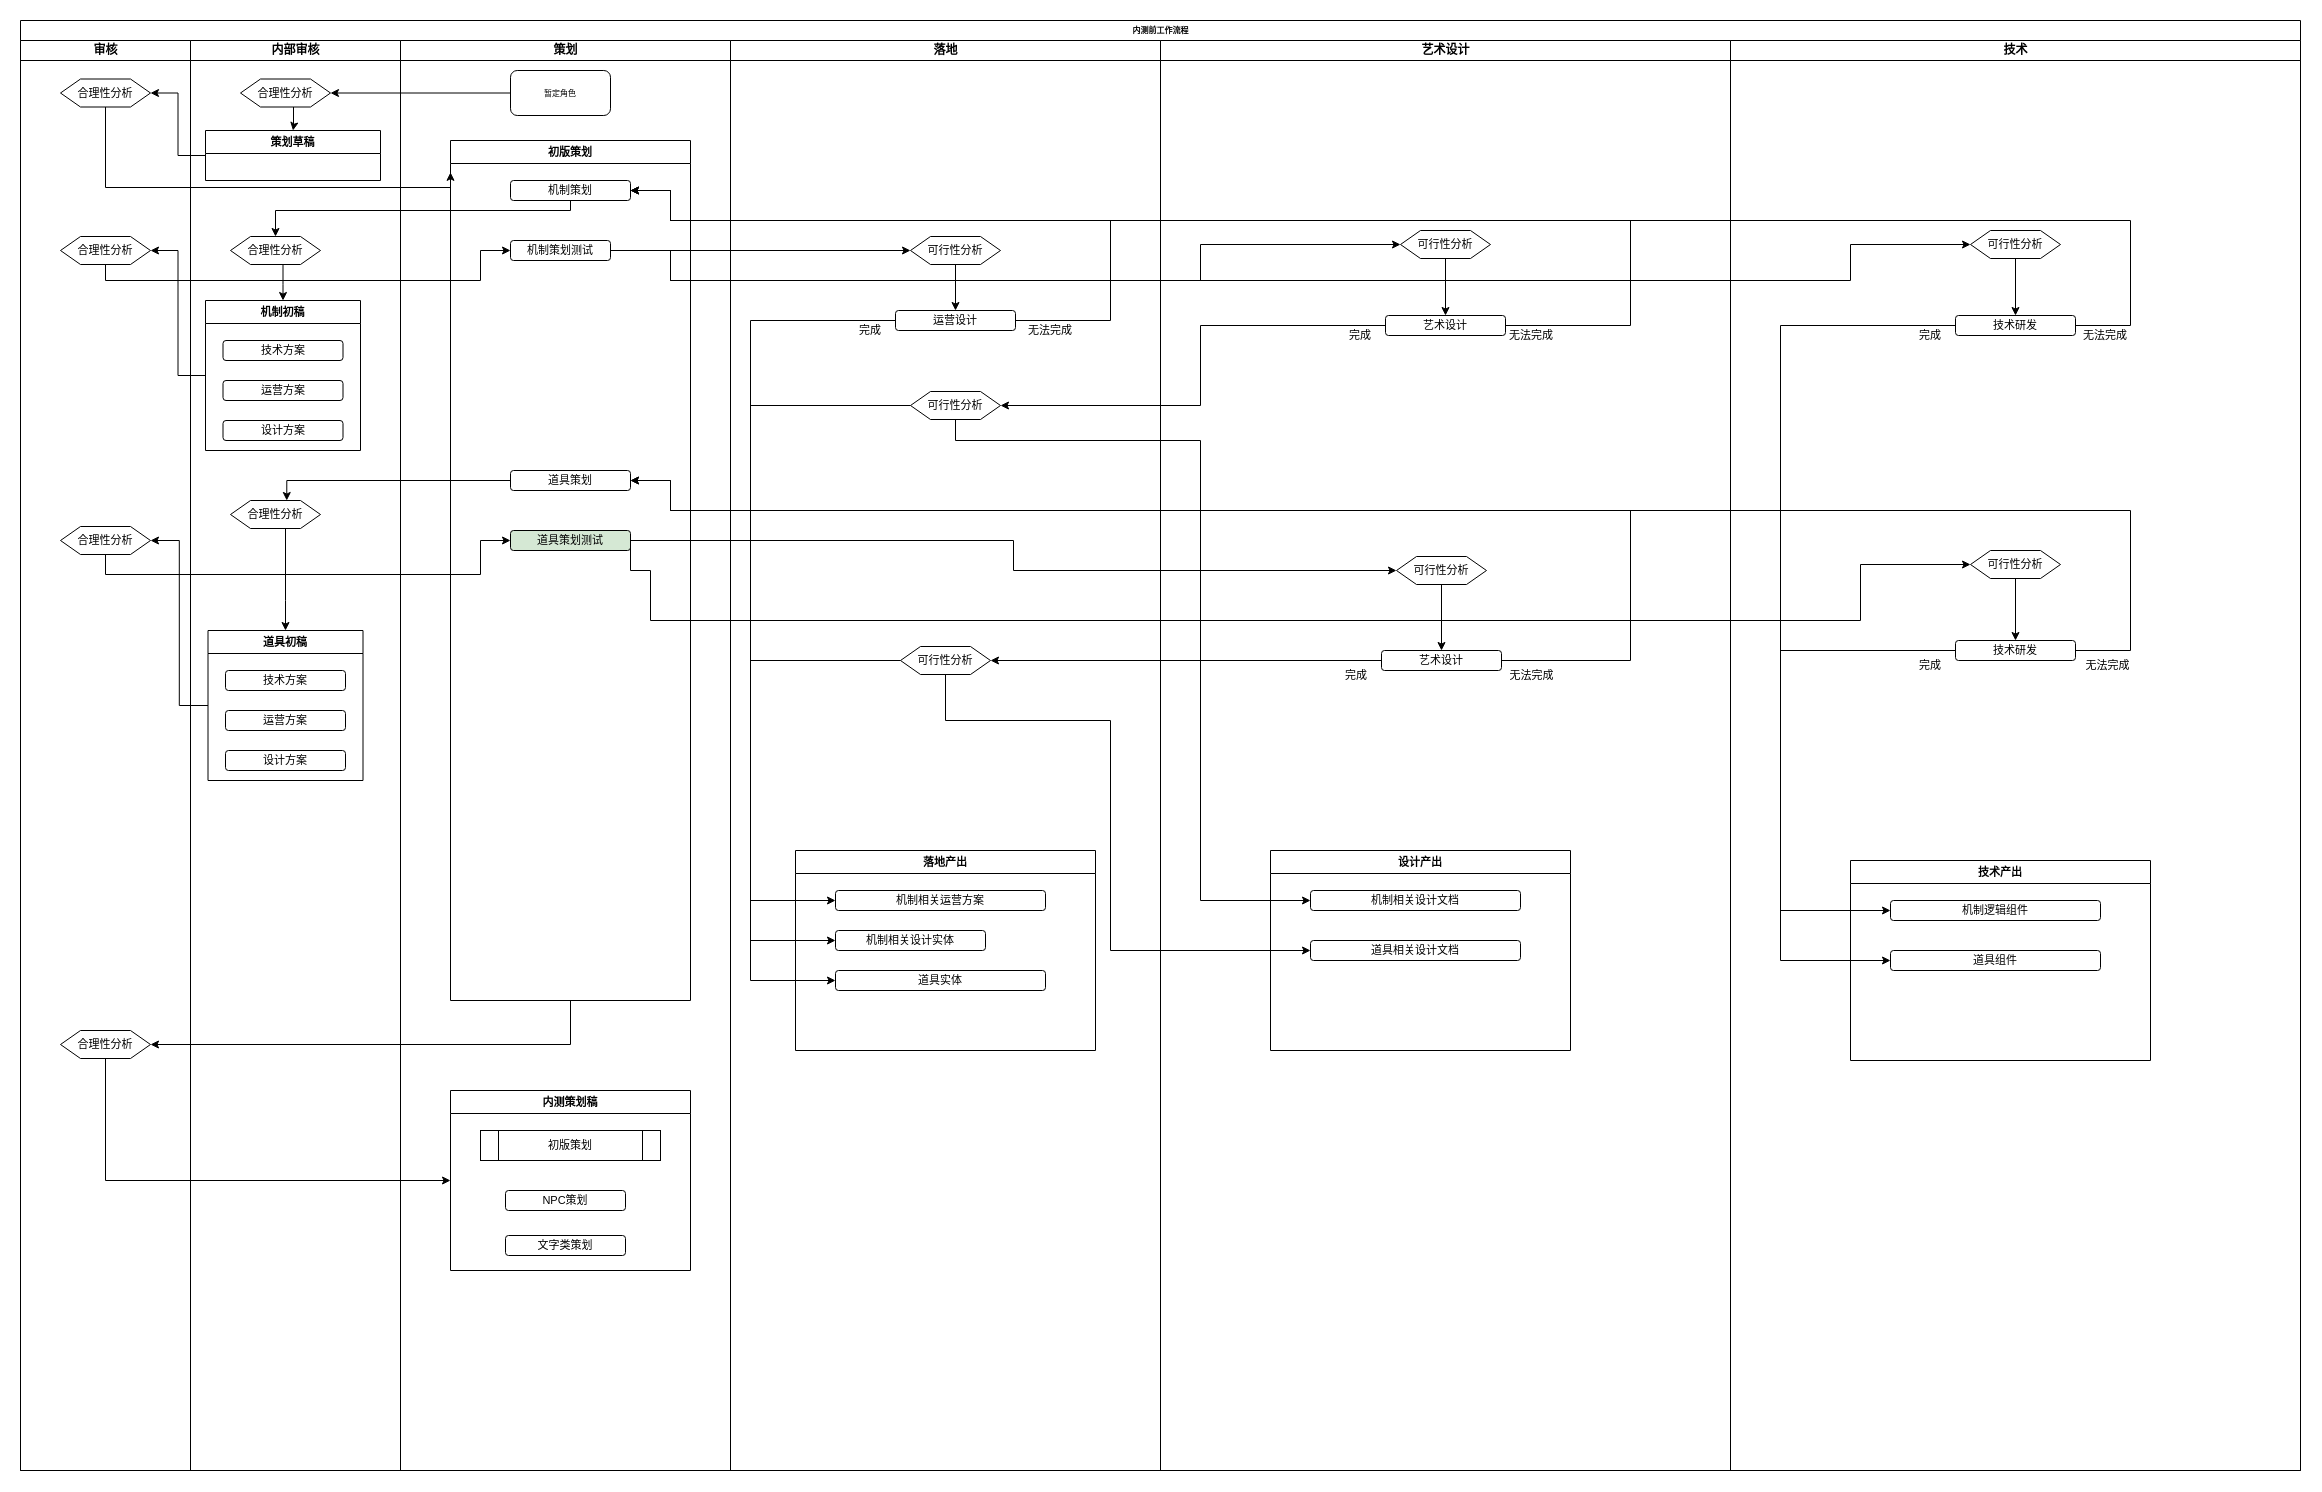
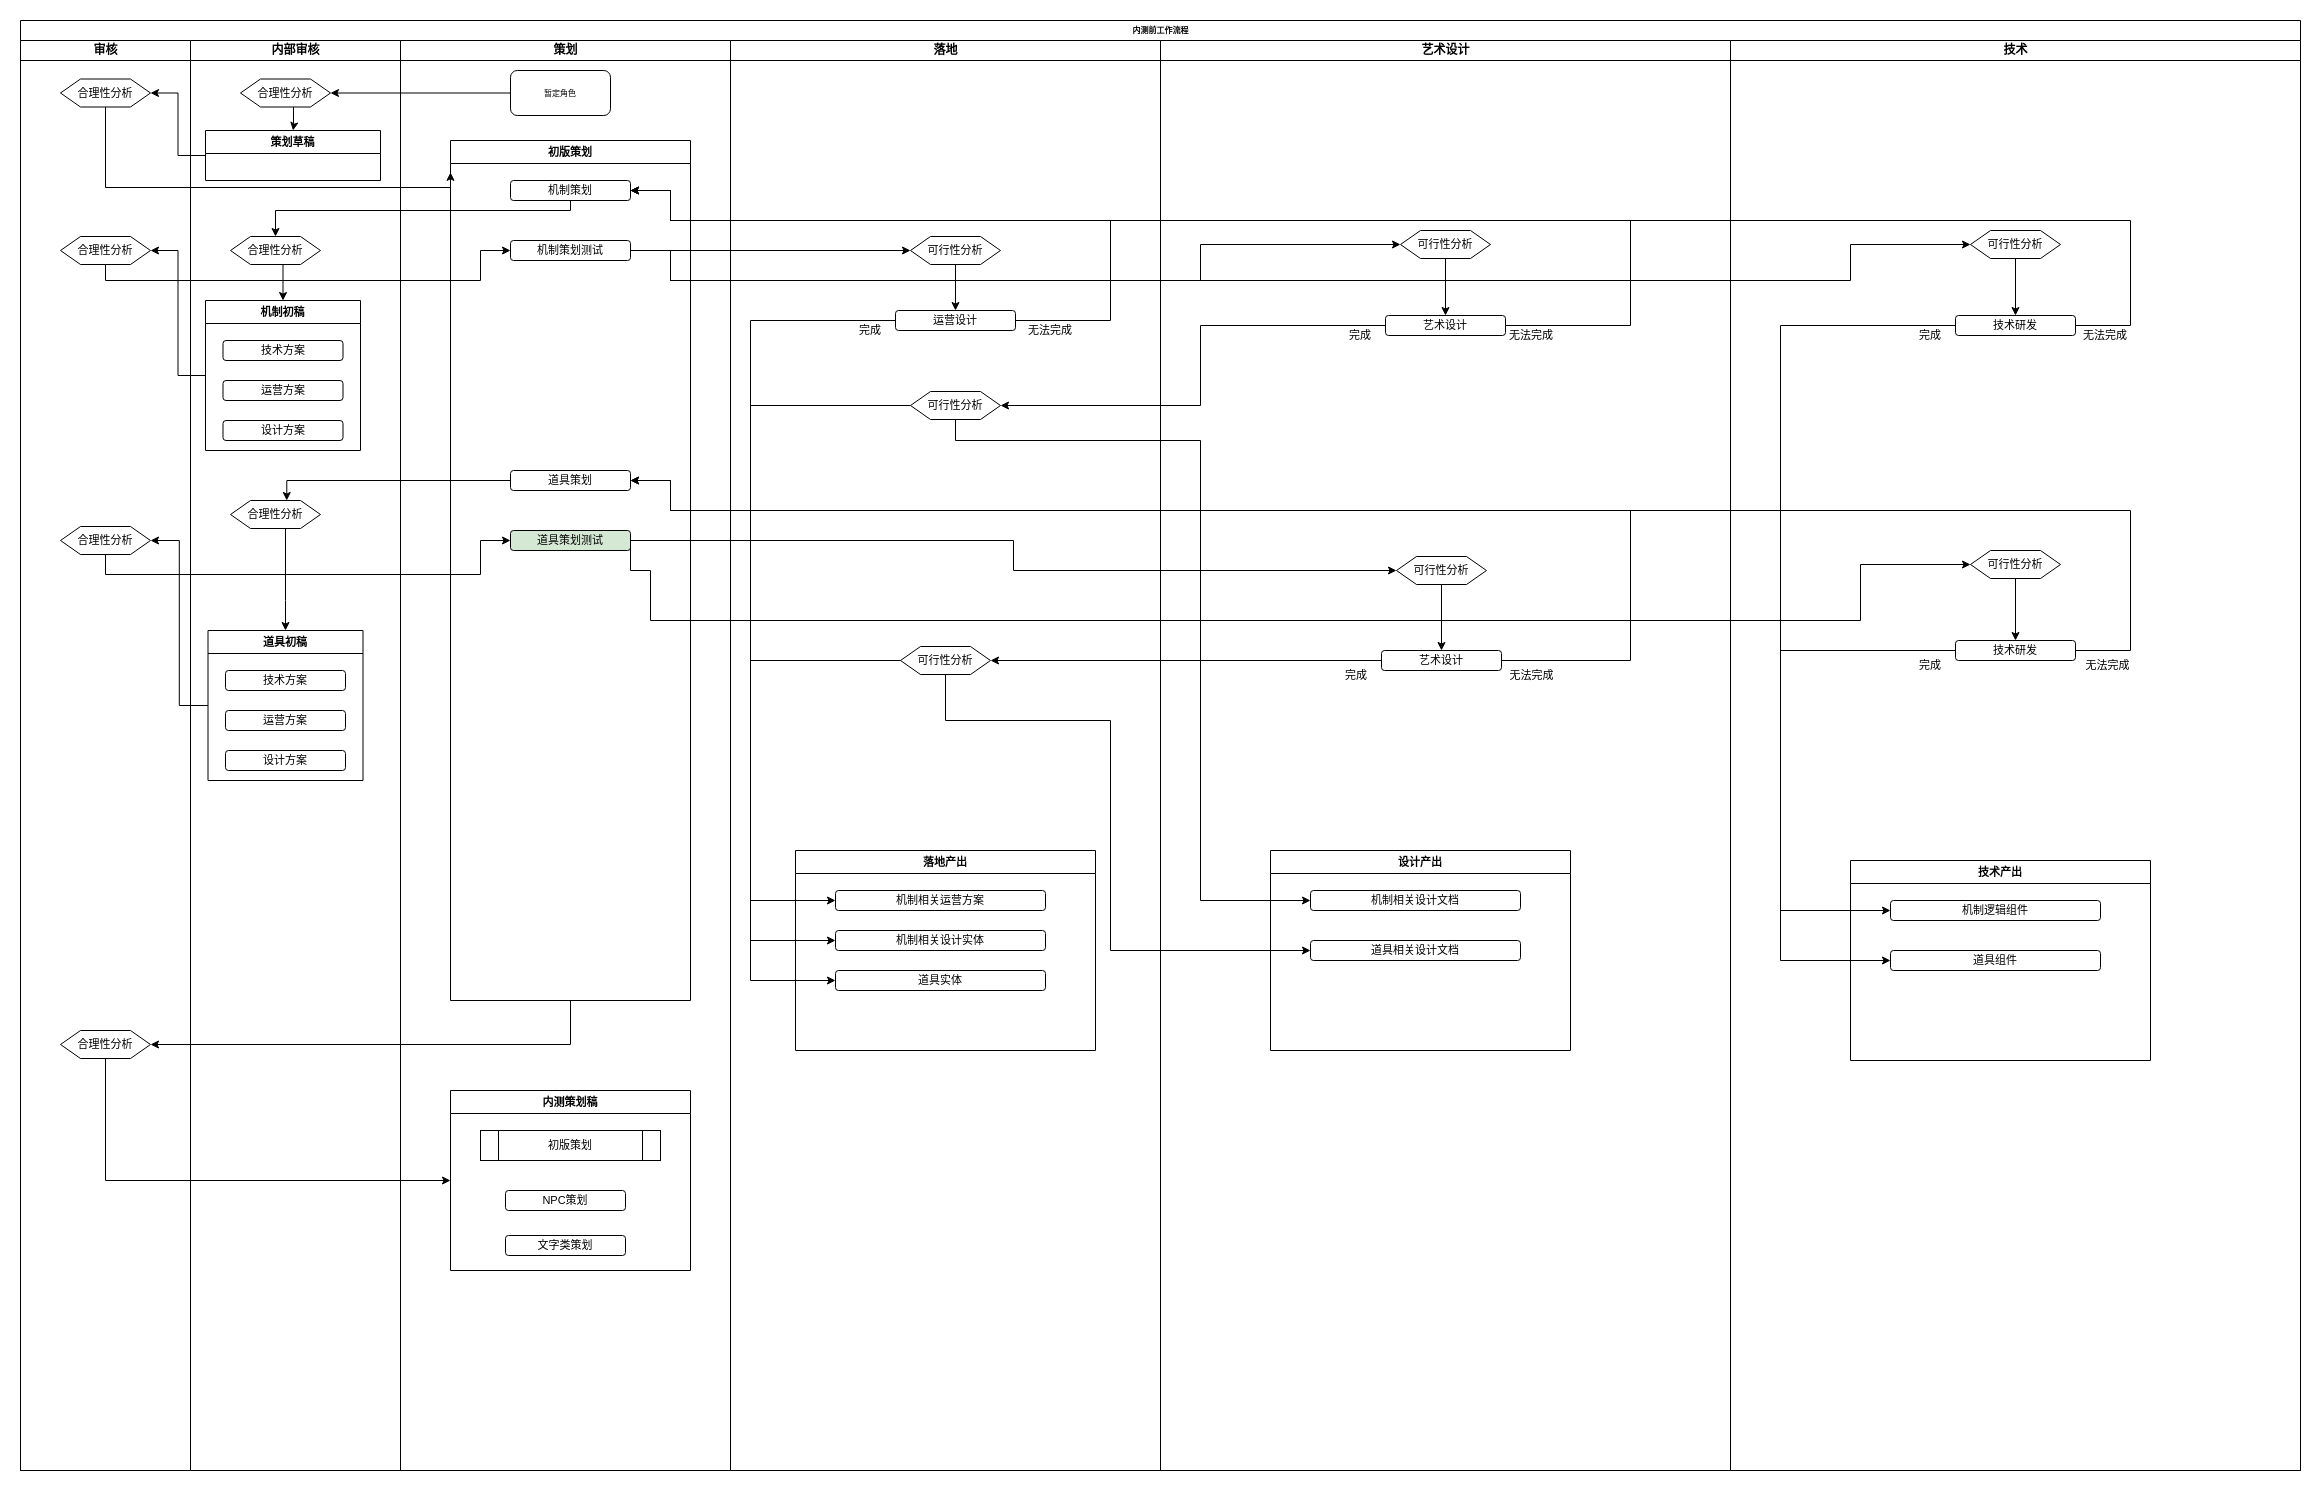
(561, 251) -> (571, 251)
(911, 941) -> (941, 941)
